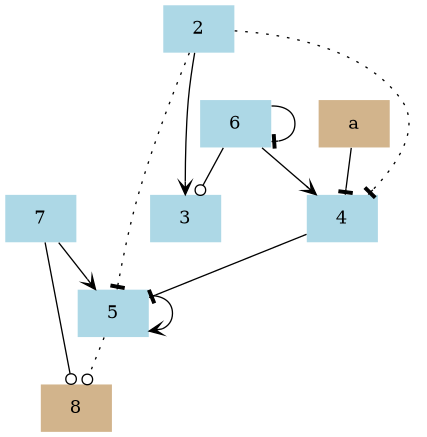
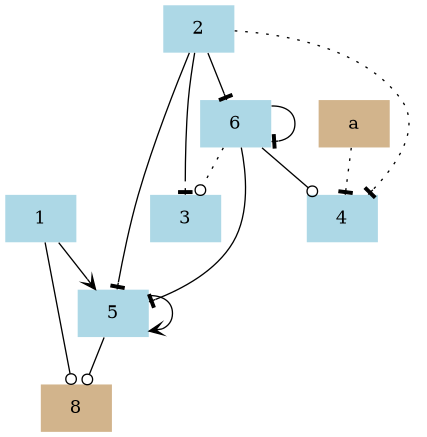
none -> (216, 73)
(187, 117) -> (187, 117)
(147, 166) -> (147, 166)
(213, 167) -> (213, 167)
(285, 168) -> (285, 168)
(349, 168) -> (349, 168)
(41, 219) -> (41, 219)
(231, 265) -> (233, 243)
(97, 356) -> (97, 356)
